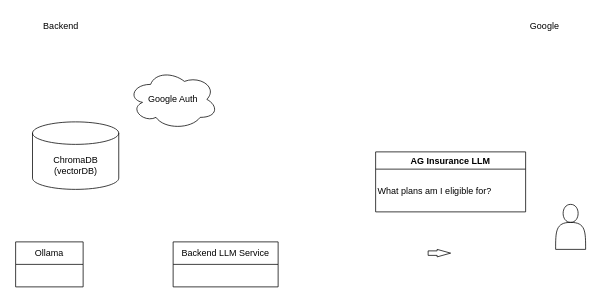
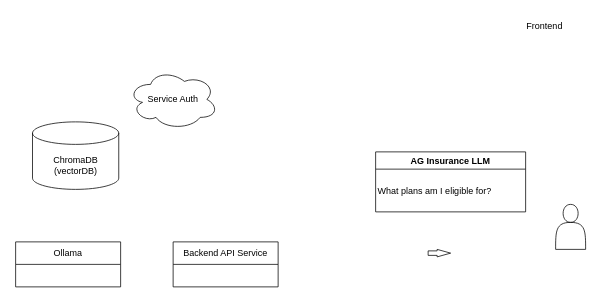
(60, 27) -> none
(545, 27) -> (545, 27)
(173, 99) -> (173, 99)
(225, 253) -> (225, 253)
(49, 264) -> (68, 264)
